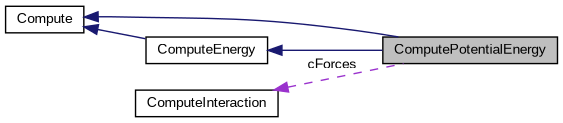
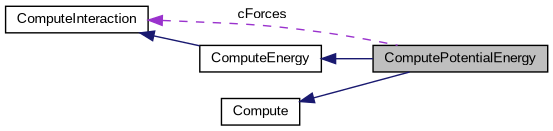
(122, 34) -> (177, 41)
